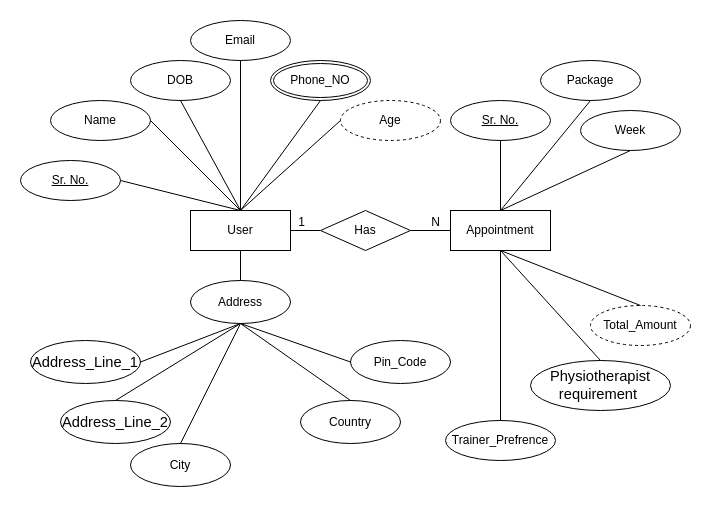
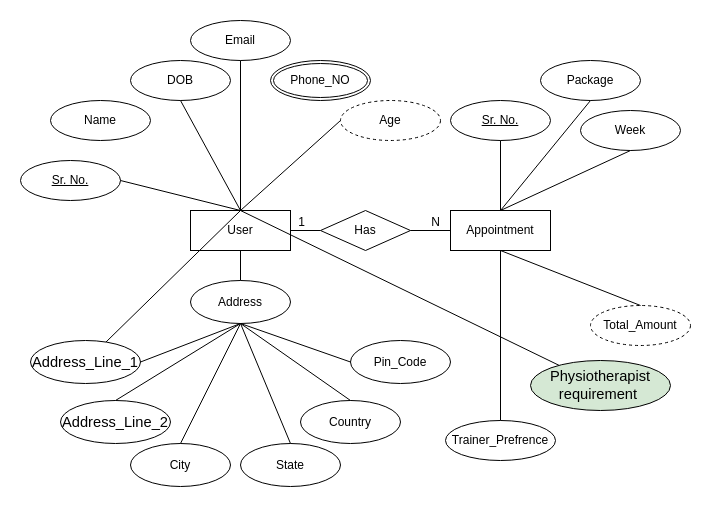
(283, 151) -> (173, 277)
(194, 164) -> (401, 288)
(551, 306) -> none
none -> (266, 385)
(601, 386) -> (601, 386)
none -> (291, 465)
